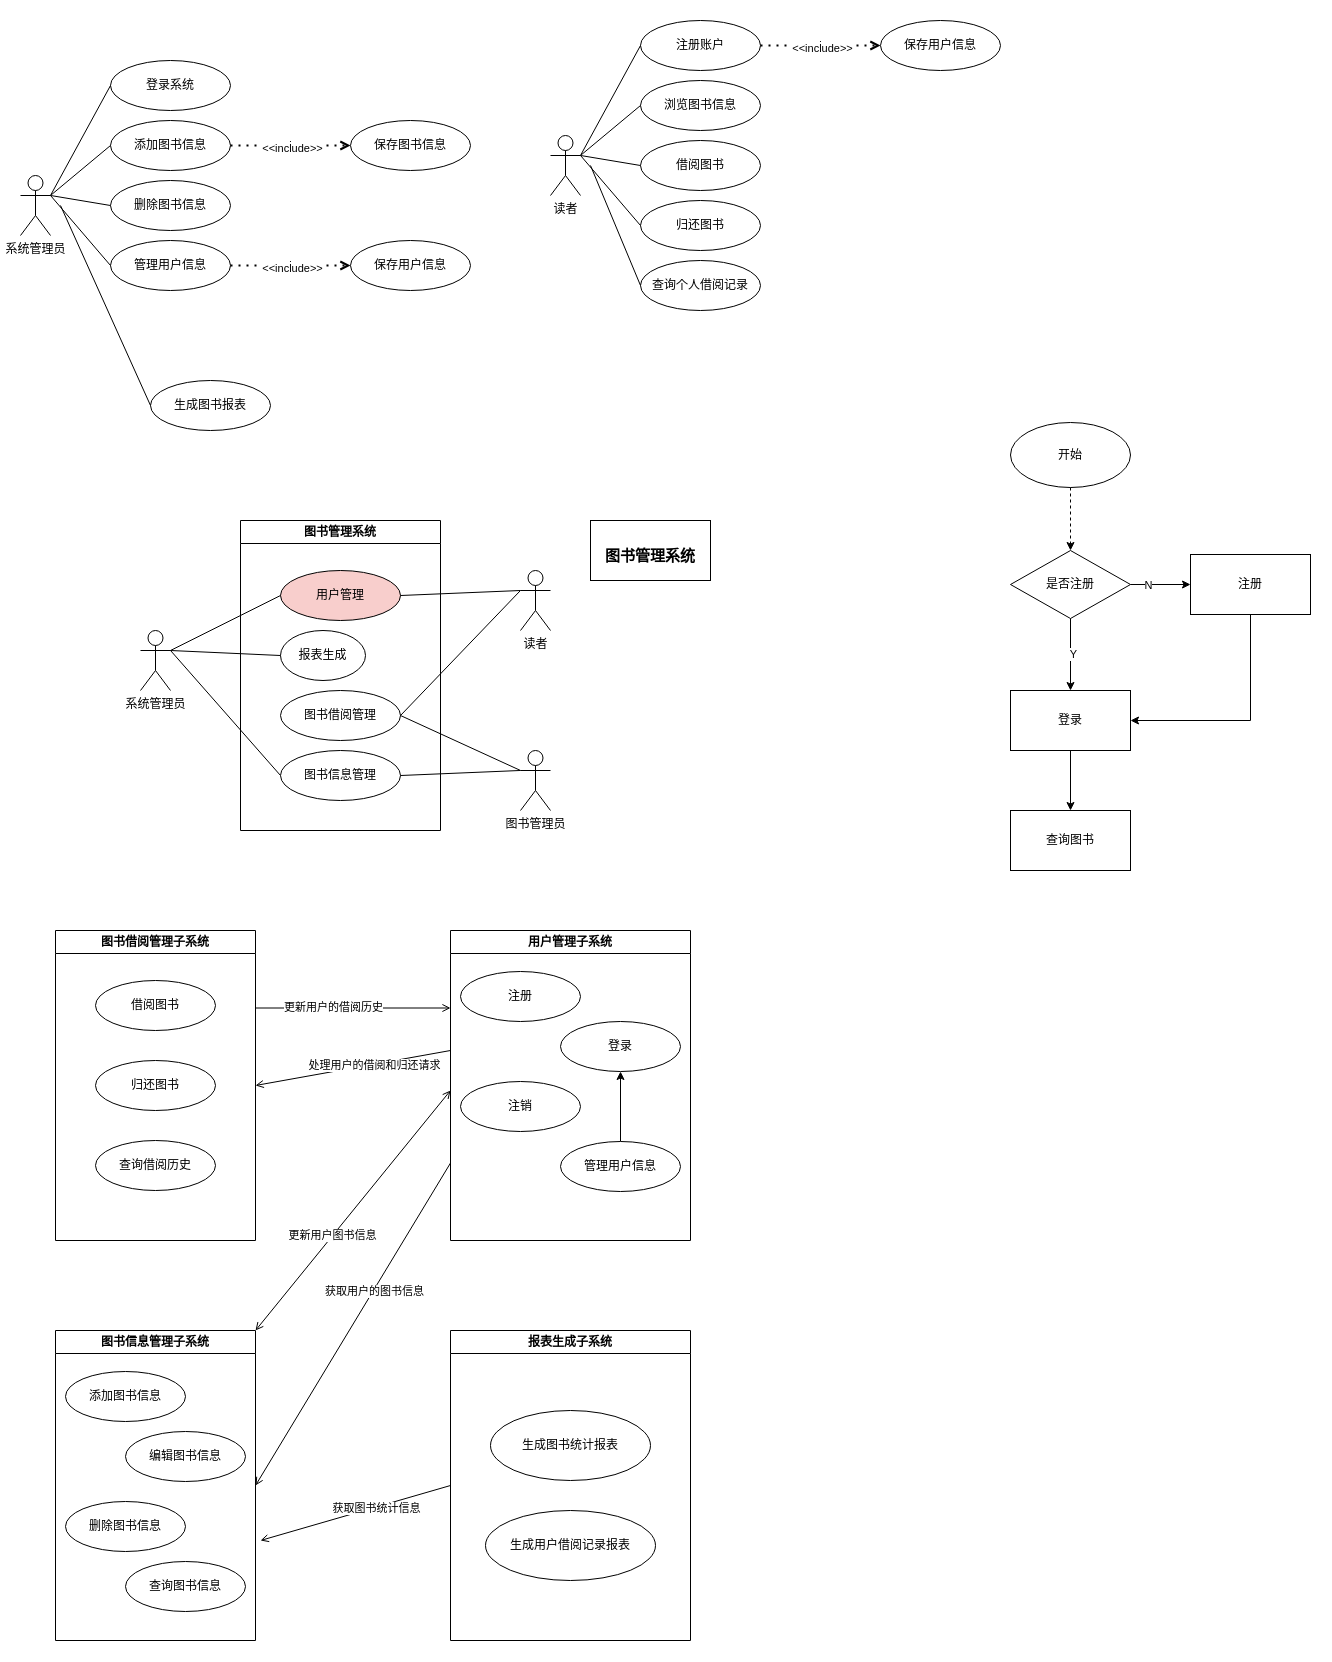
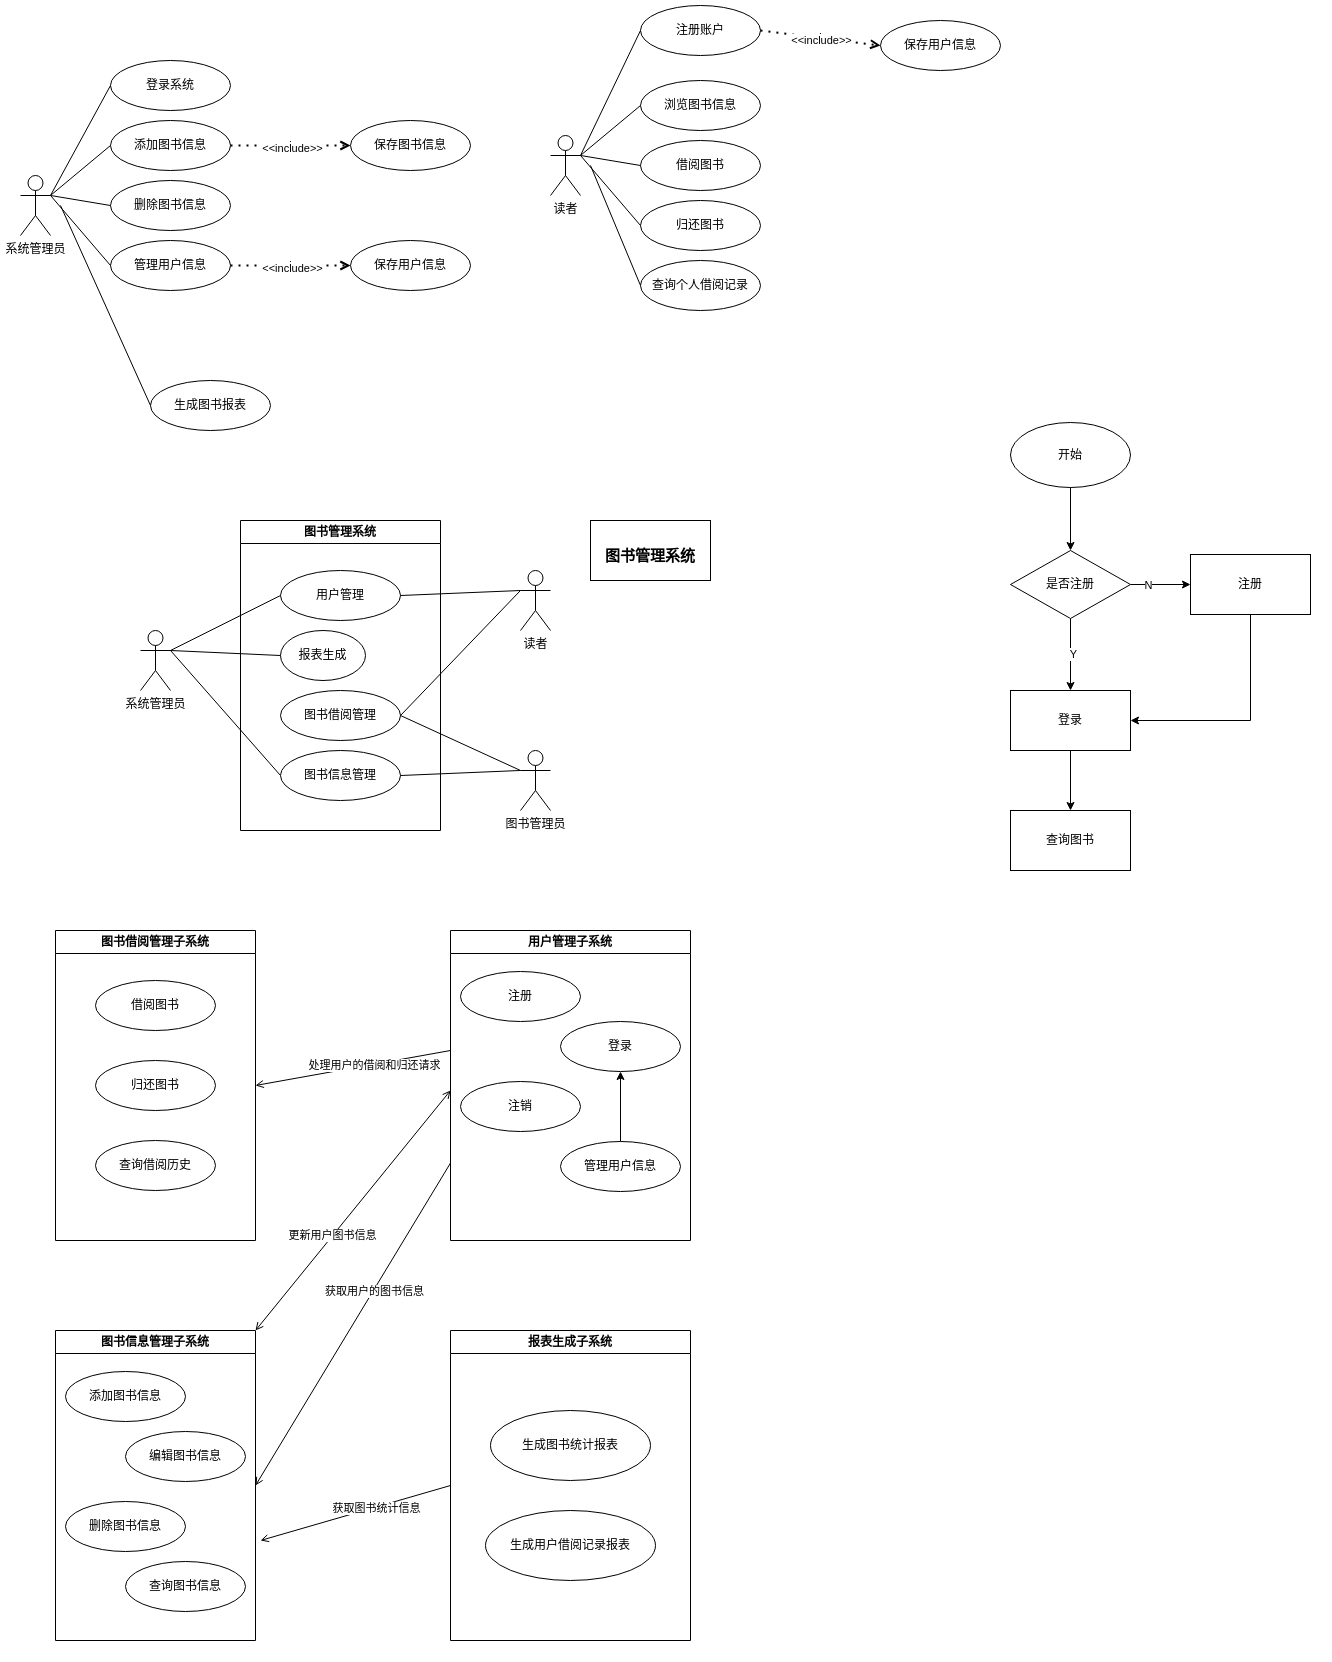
(701, 46) -> (701, 31)
(1071, 515) -> (1071, 515)
(341, 596) -> (341, 596)
(352, 1008) -> none
